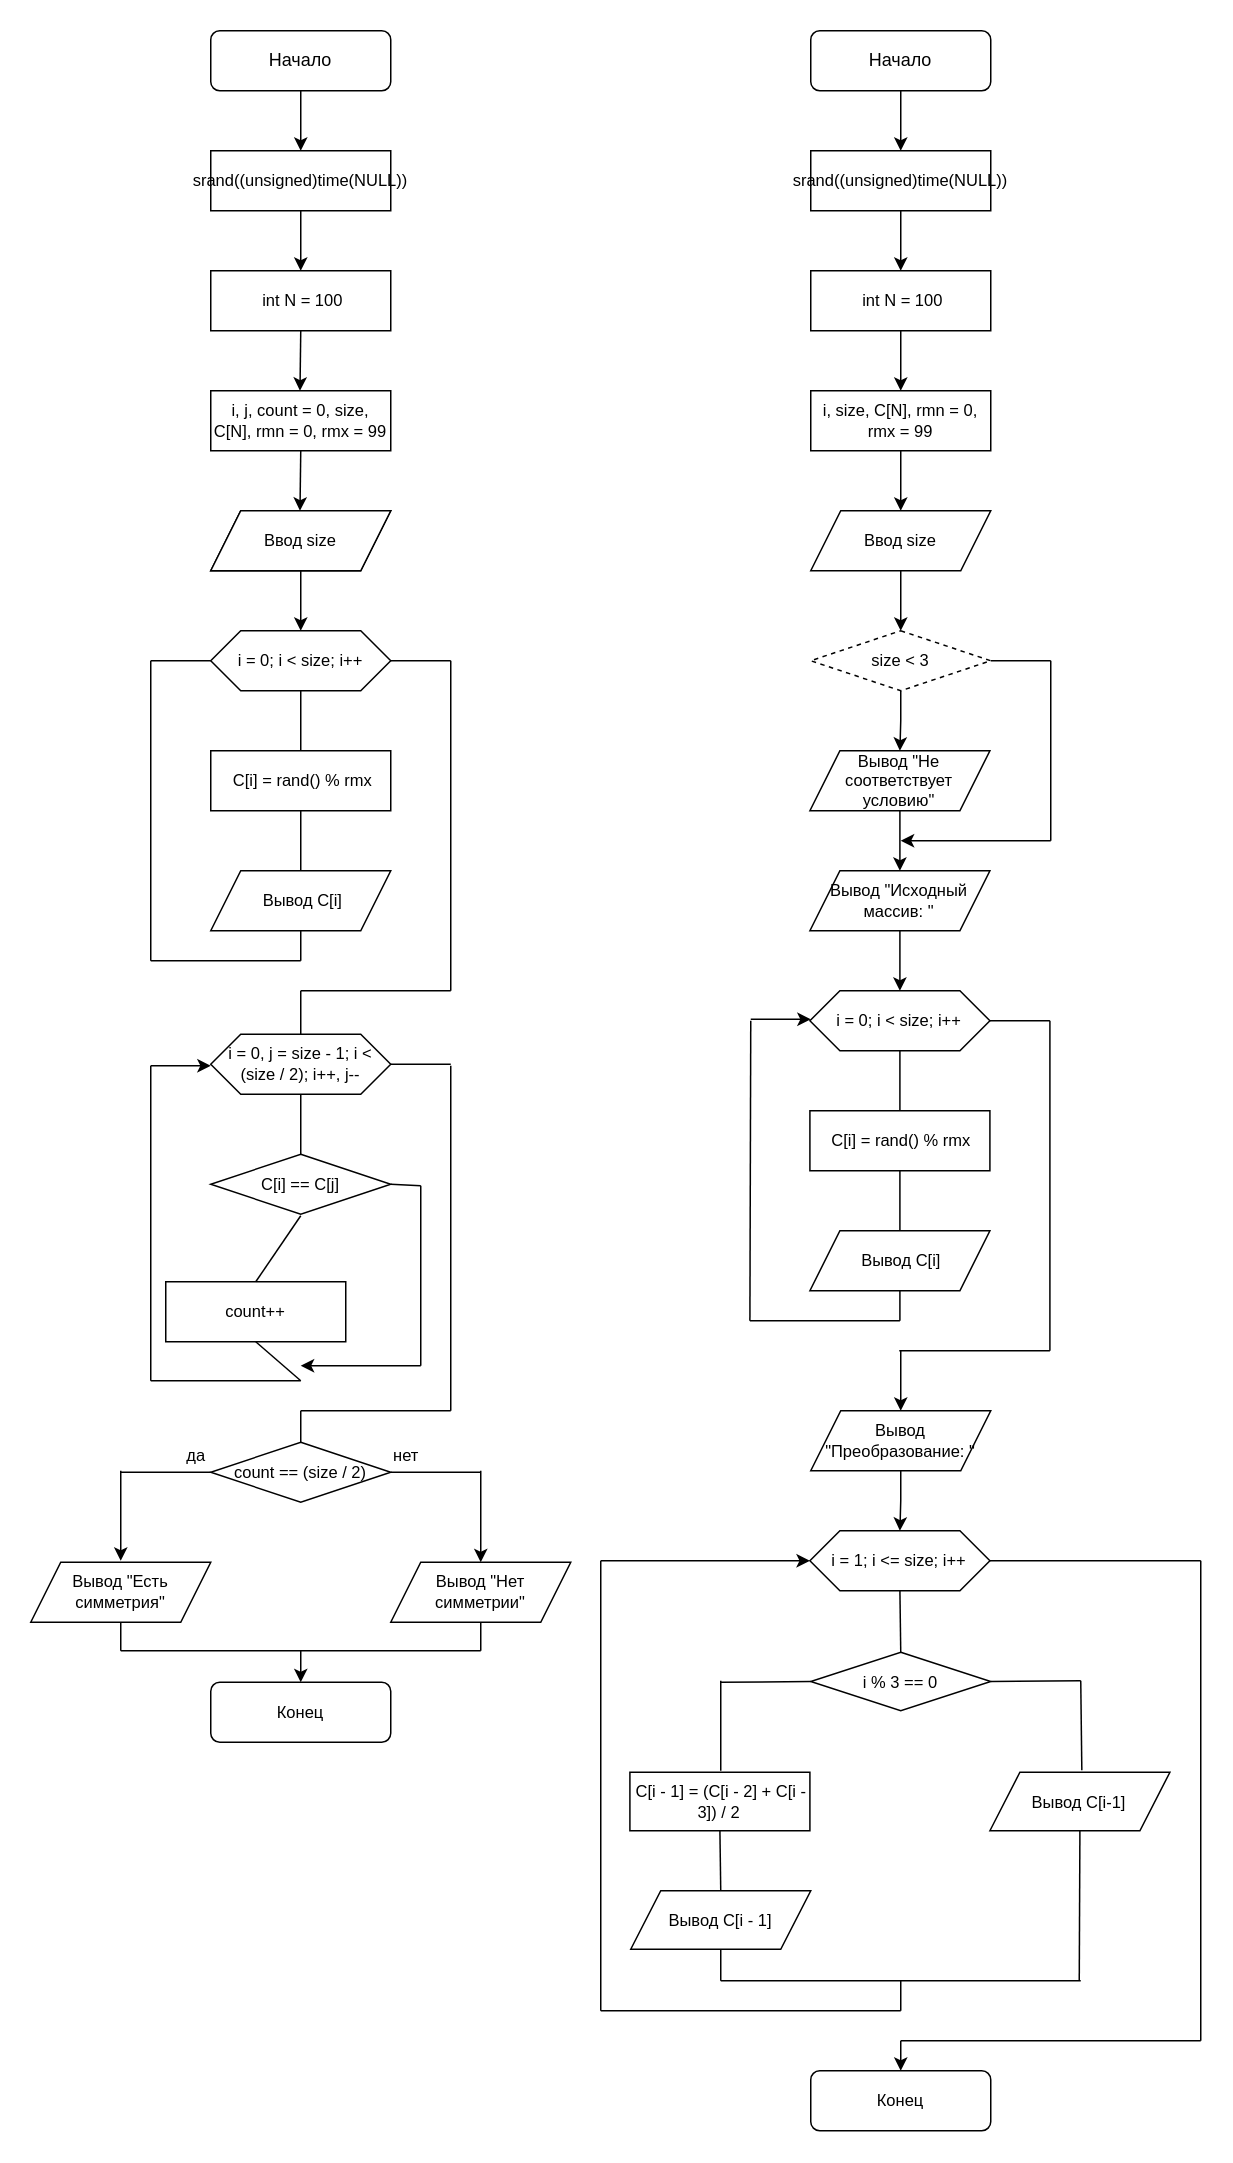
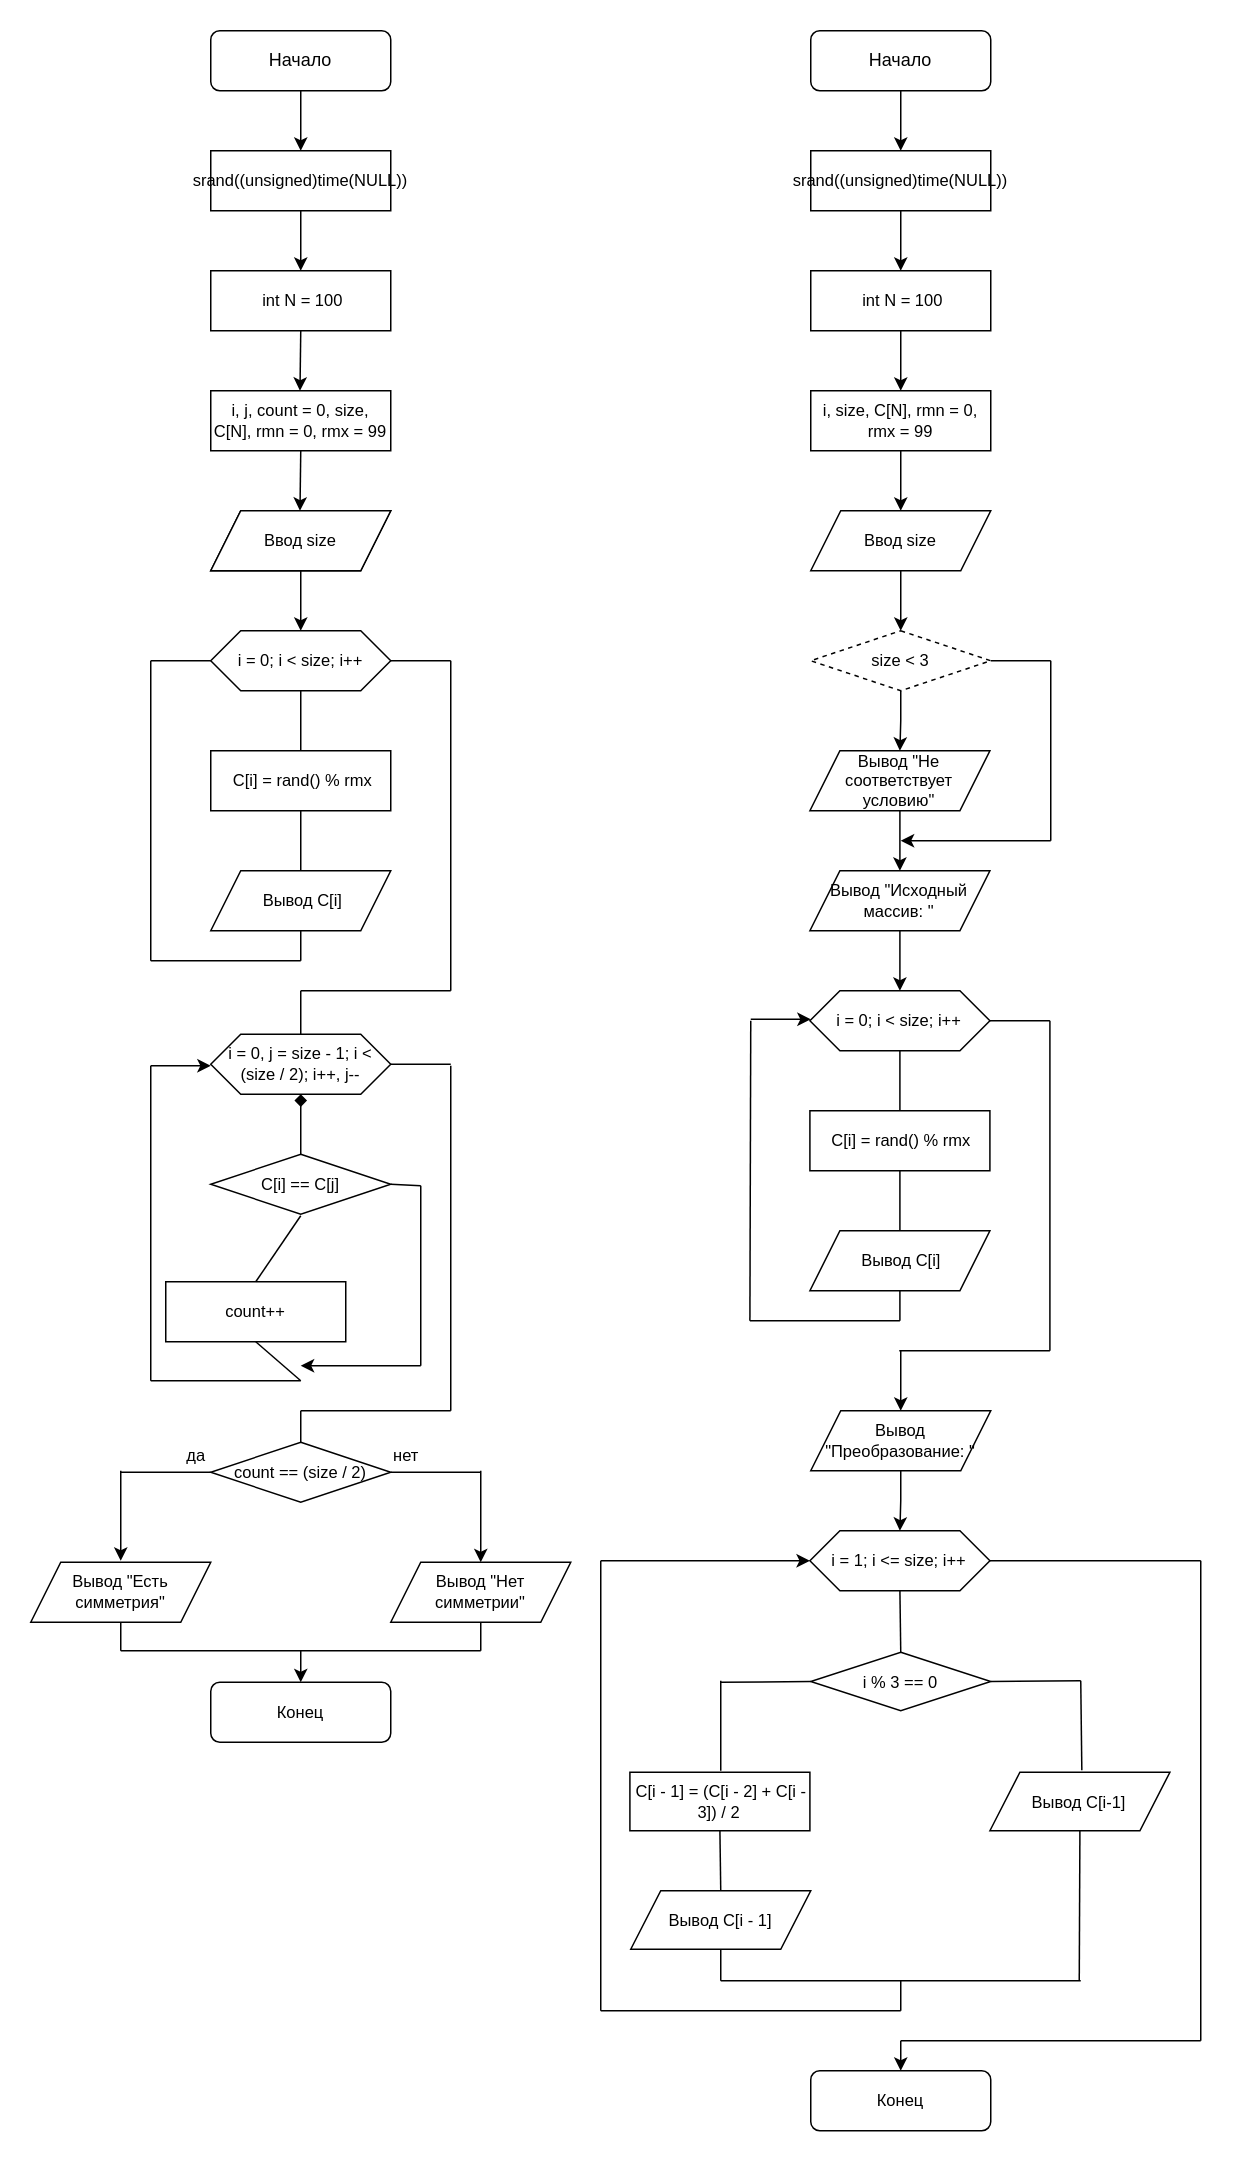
(301, 1101) -> (301, 1107)
